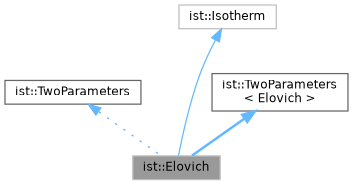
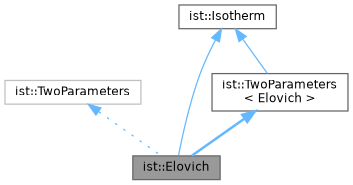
(228, 17) -> (228, 17)
none -> (255, 56)
(73, 92) -> (73, 92)
(176, 168) -> (176, 168)
